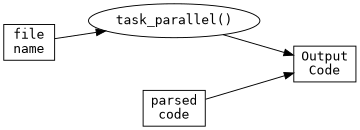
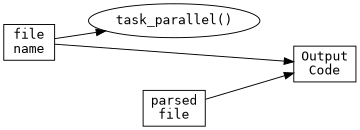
(254, 44) -> (169, 53)
(174, 108) -> (174, 108)
